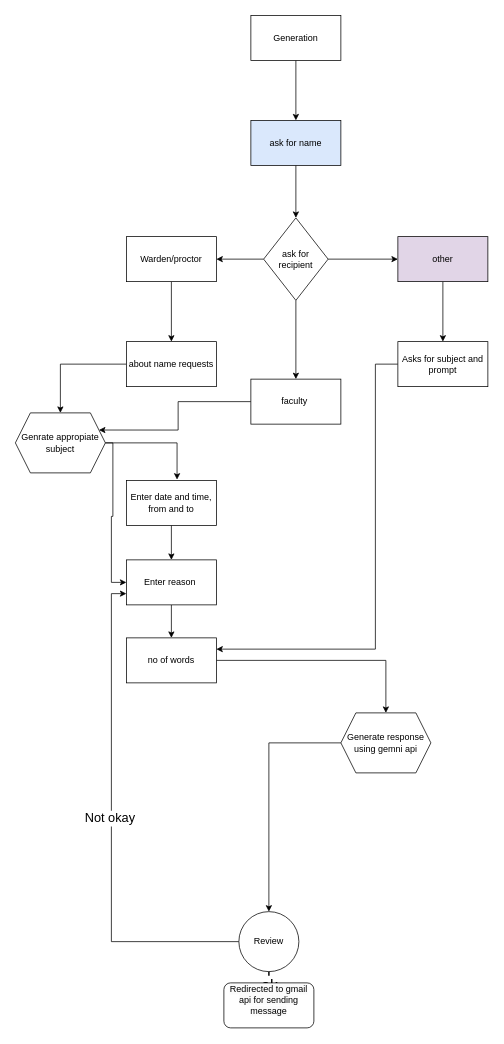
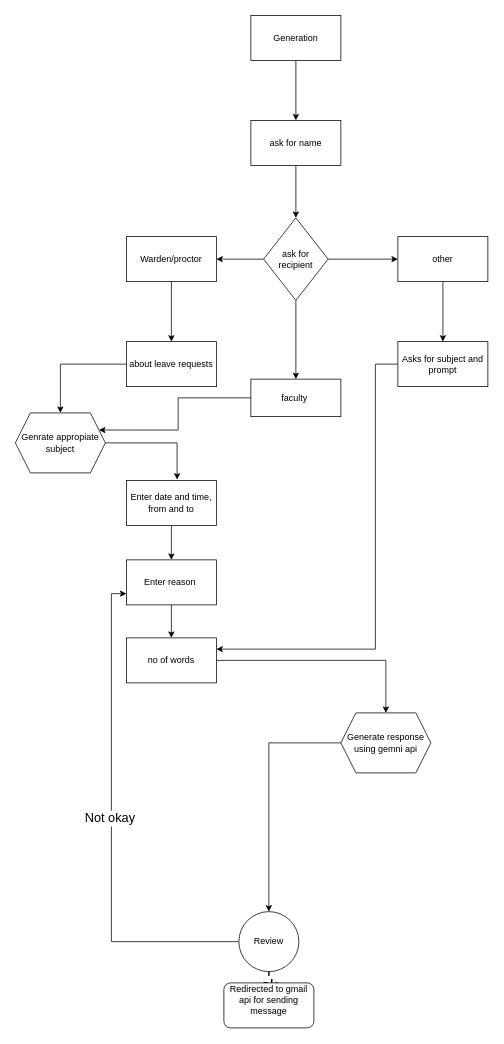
(296, 143) -> (296, 143)
(443, 259) -> (443, 259)
(171, 364) -> (171, 364)
(296, 402) -> (296, 398)
(111, 552) -> none
